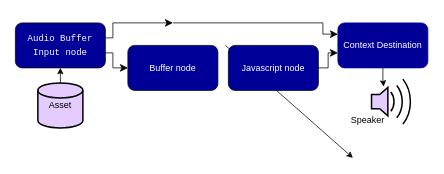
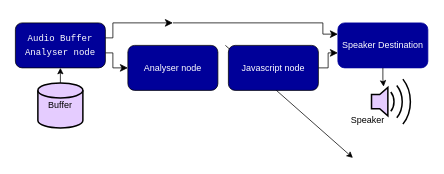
(60, 45) -> (60, 45)
(383, 45) -> (383, 45)
(173, 68) -> (173, 68)
(60, 105) -> (60, 105)
